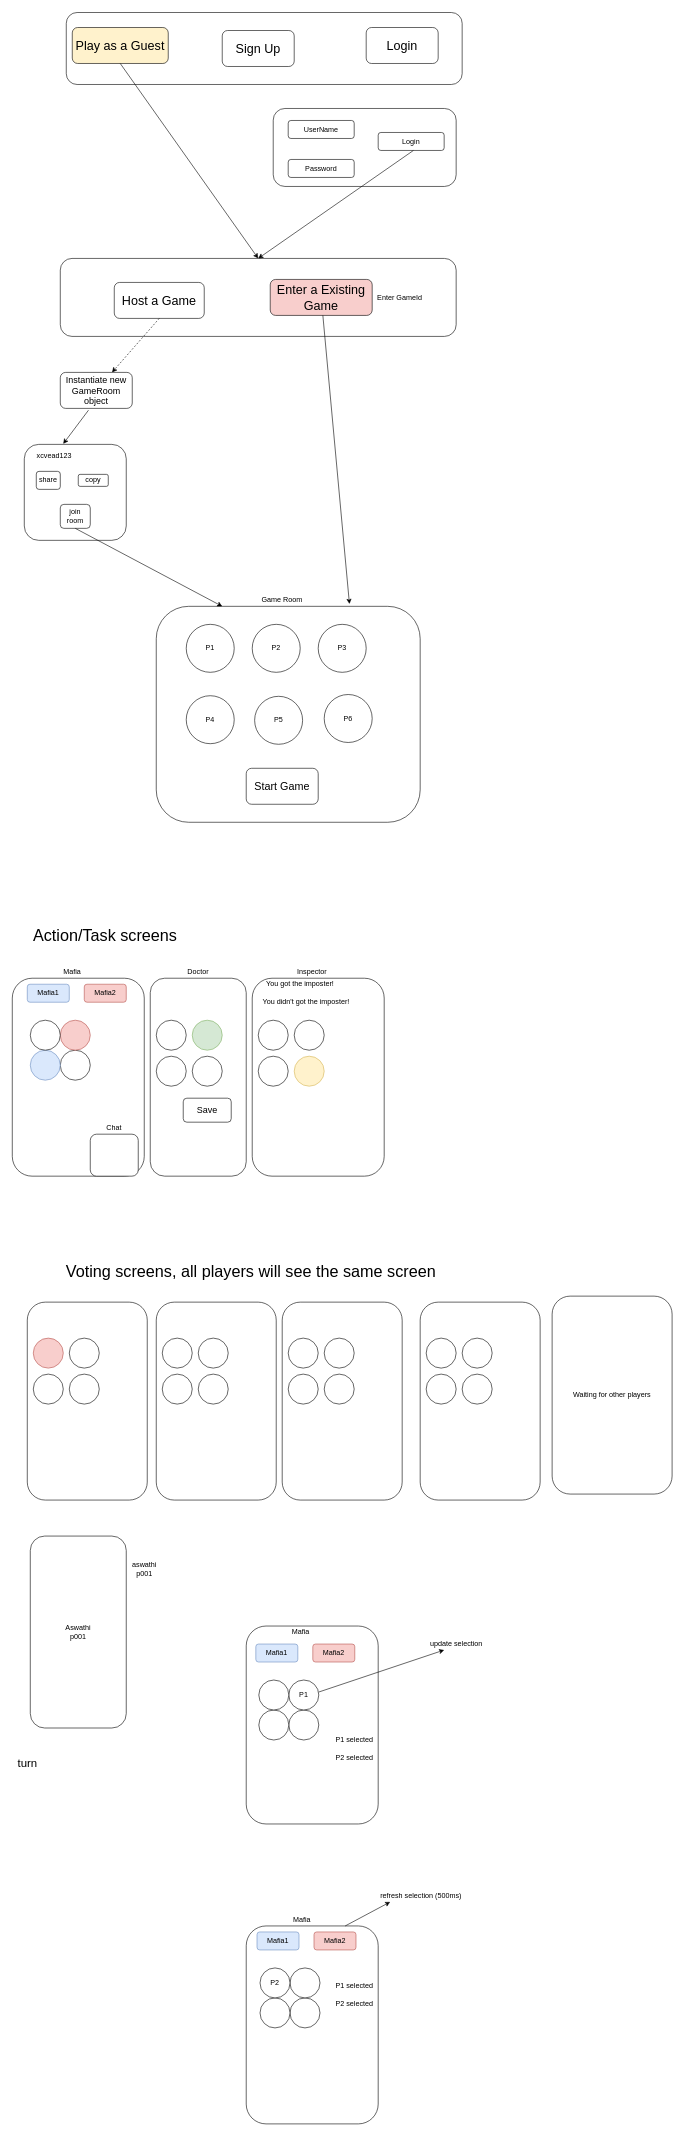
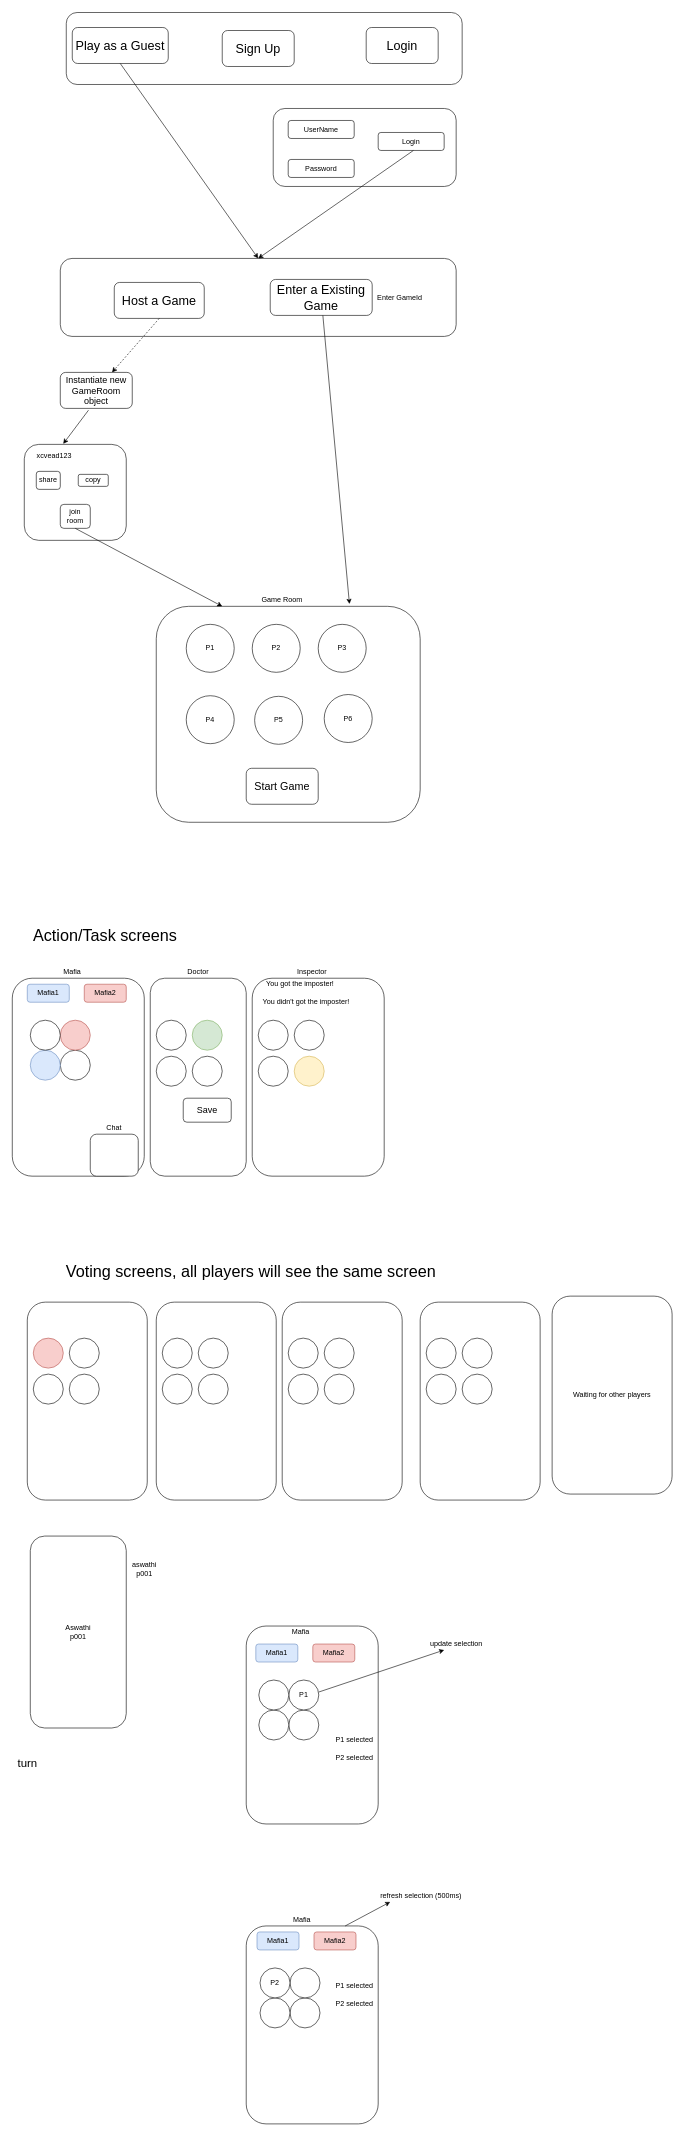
(120, 45) -> (120, 45)
(321, 297) -> (321, 297)
